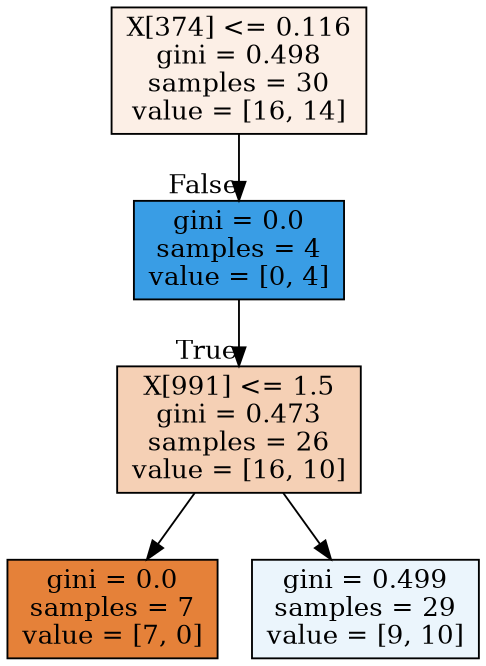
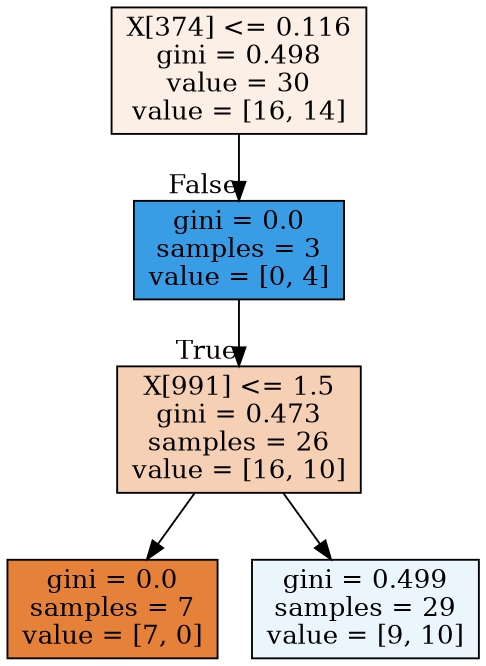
(239, 71) -> (239, 71)
(239, 250) -> (239, 250)
